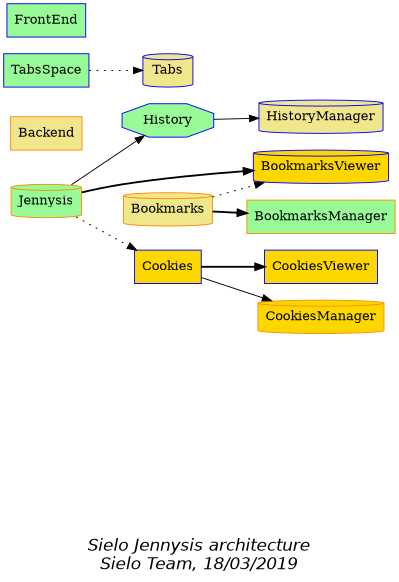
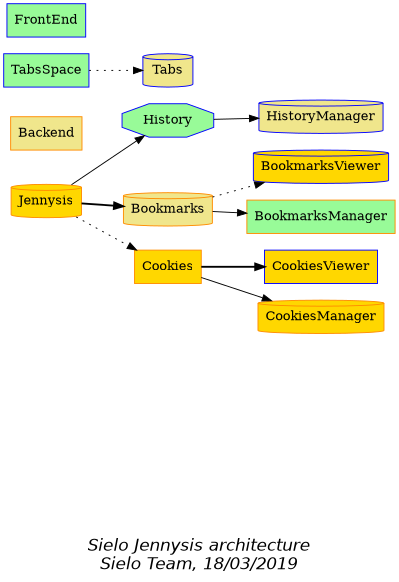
(162, 179) -> (98, 205)
(46, 201) -> (46, 201)
(225, 212) -> (225, 212)
(168, 267) -> (168, 267)
